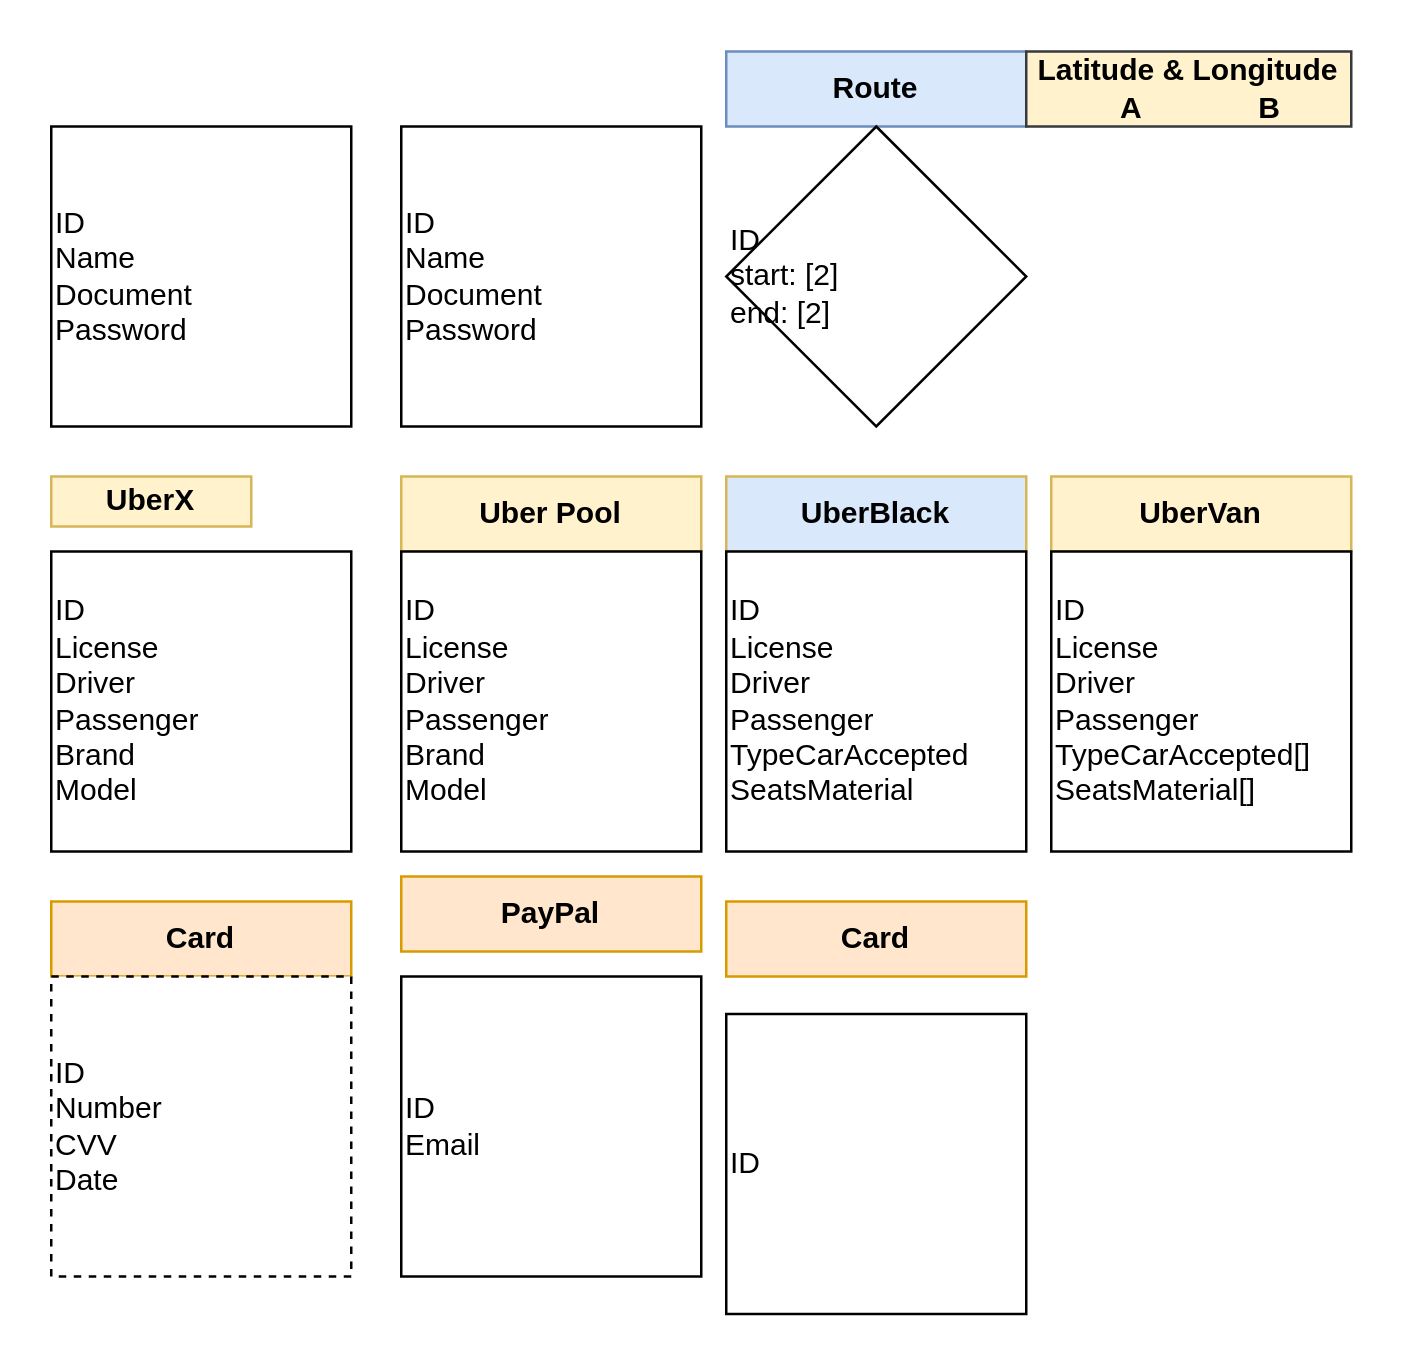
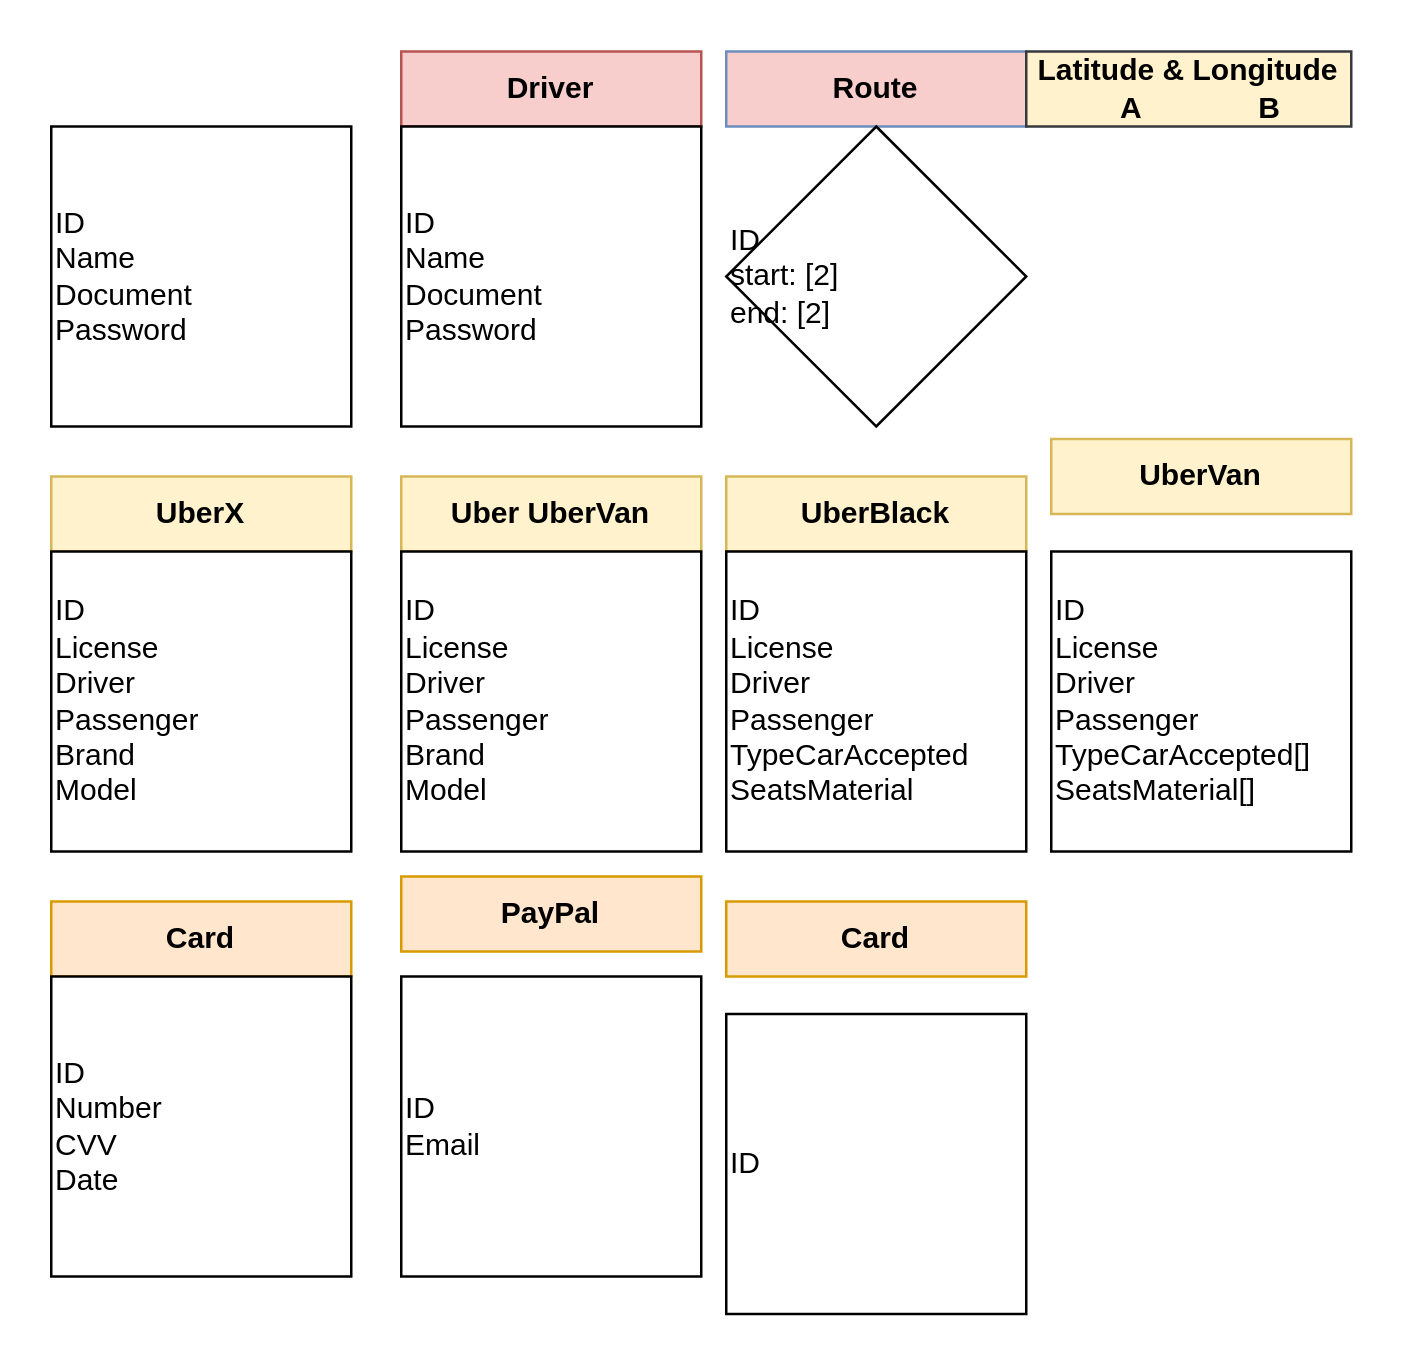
none -> (551, 89)
(876, 89) -> (876, 89)
(151, 501) -> (201, 514)
(551, 514) -> (551, 514)
(876, 514) -> (876, 514)
(1201, 514) -> (1201, 476)
(201, 1126) -> (201, 1126)
